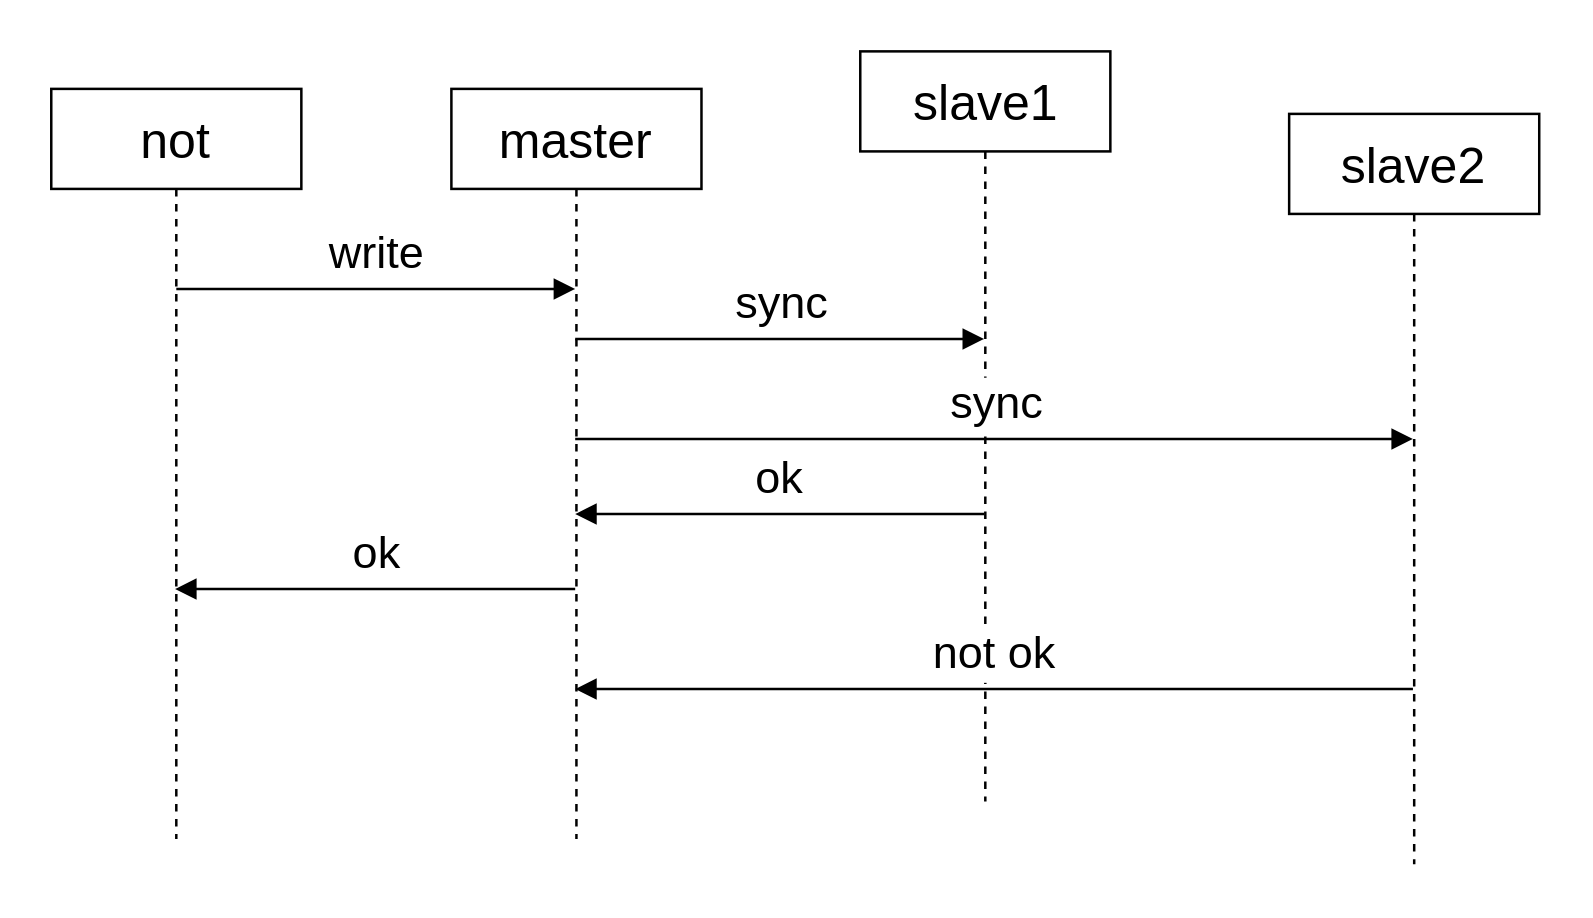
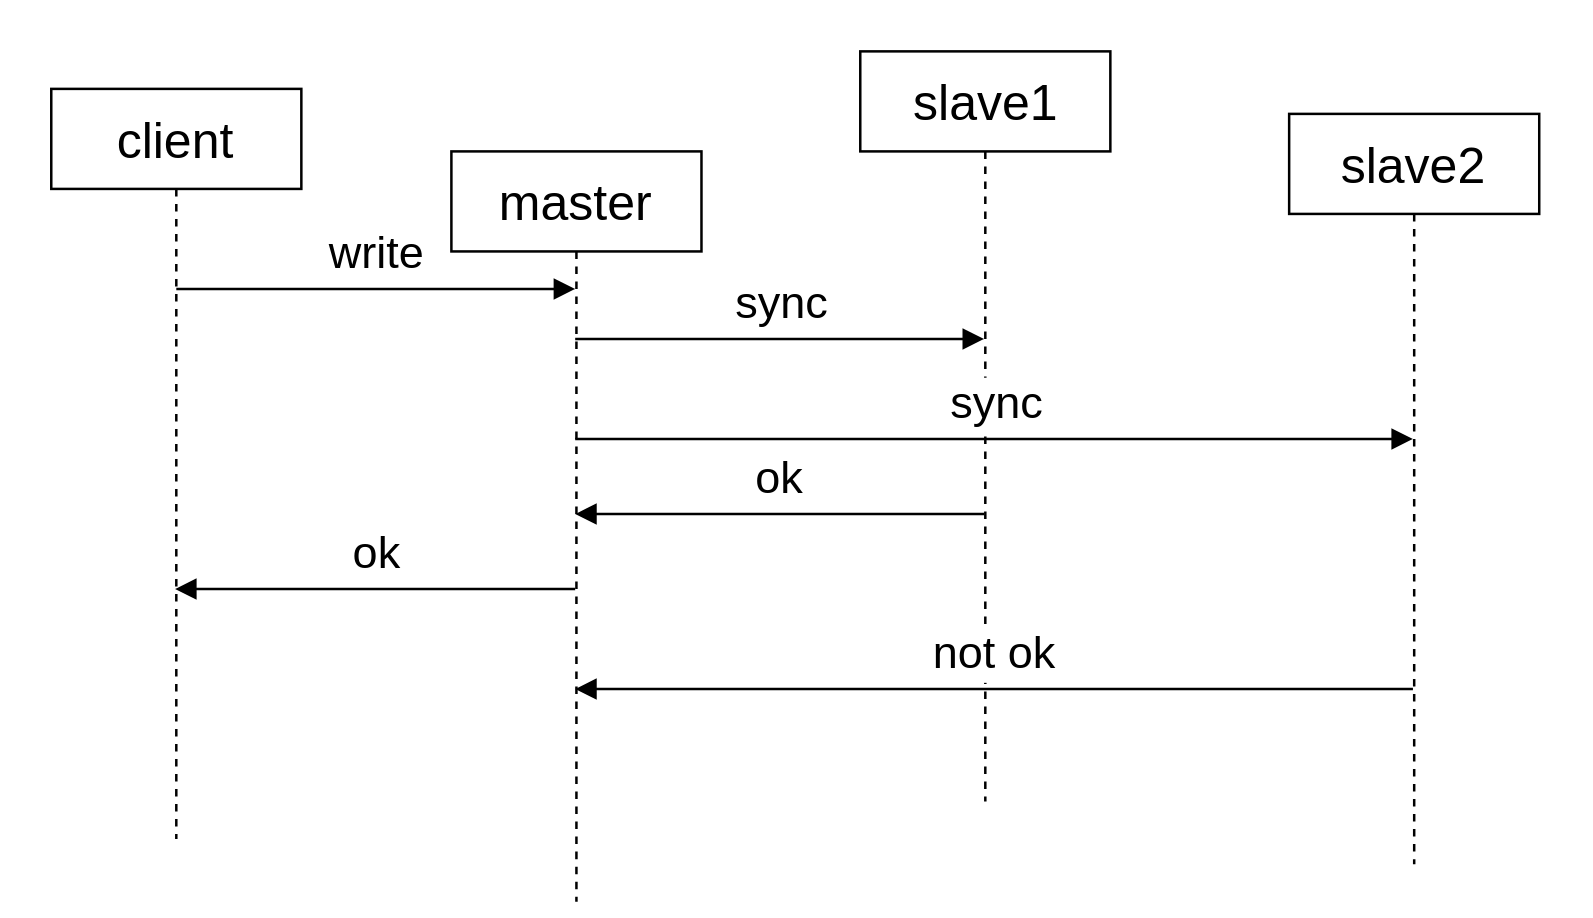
(176, 139) -> (176, 139)
(576, 464) -> (576, 526)
